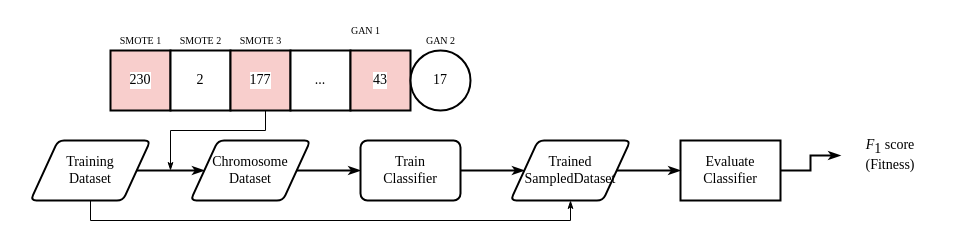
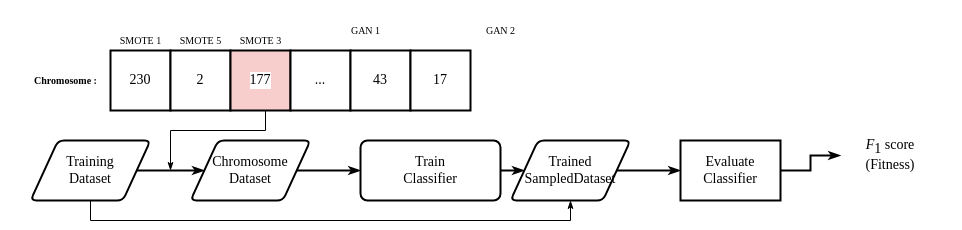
(201, 41) -> (201, 41)
(441, 41) -> (501, 31)
none -> (66, 81)
(141, 81) -> (141, 81)
(381, 81) -> (381, 81)
(441, 81) -> (441, 81)
(411, 171) -> (431, 171)
